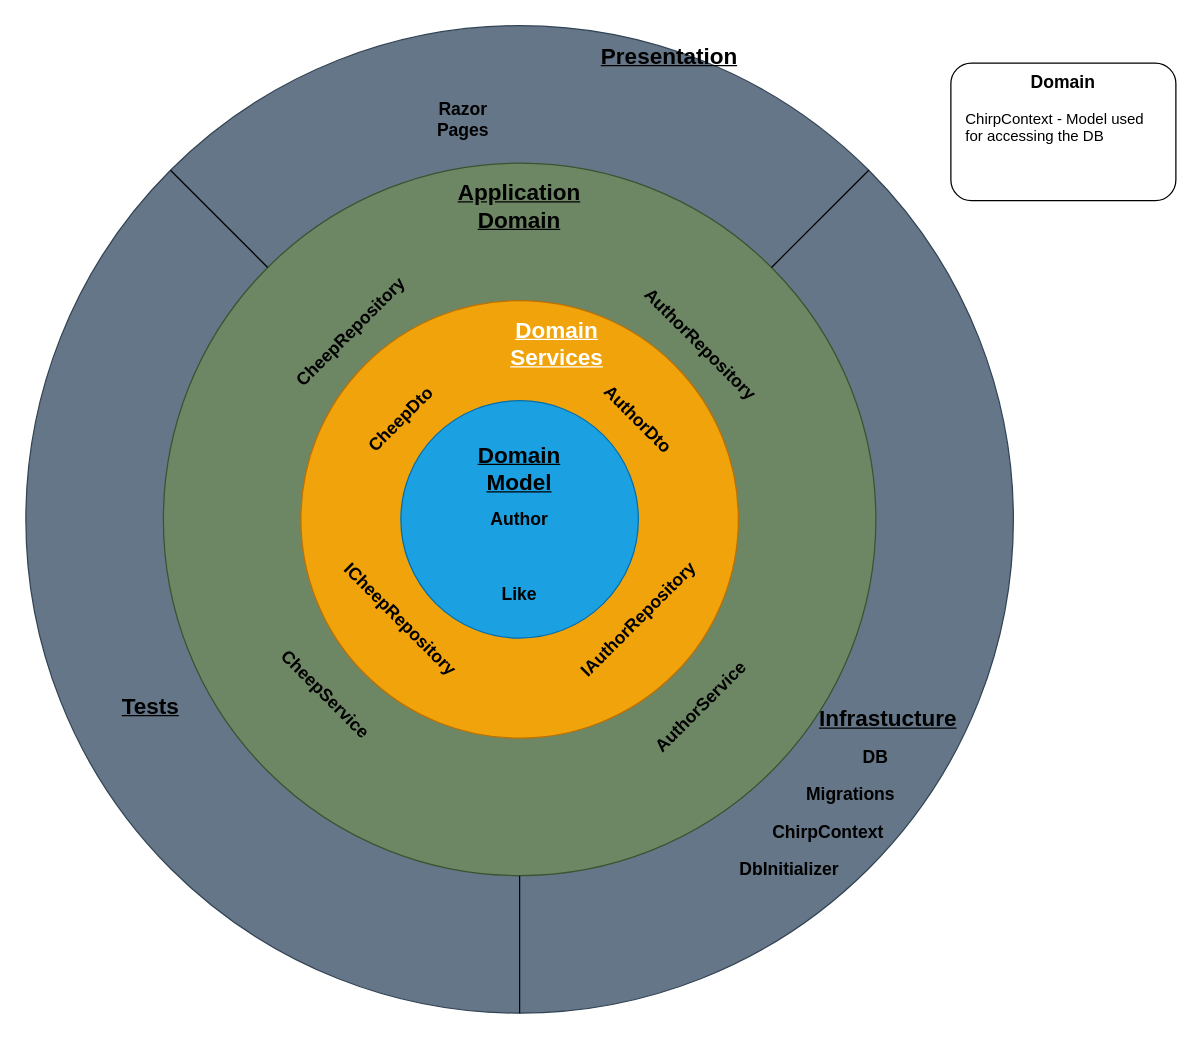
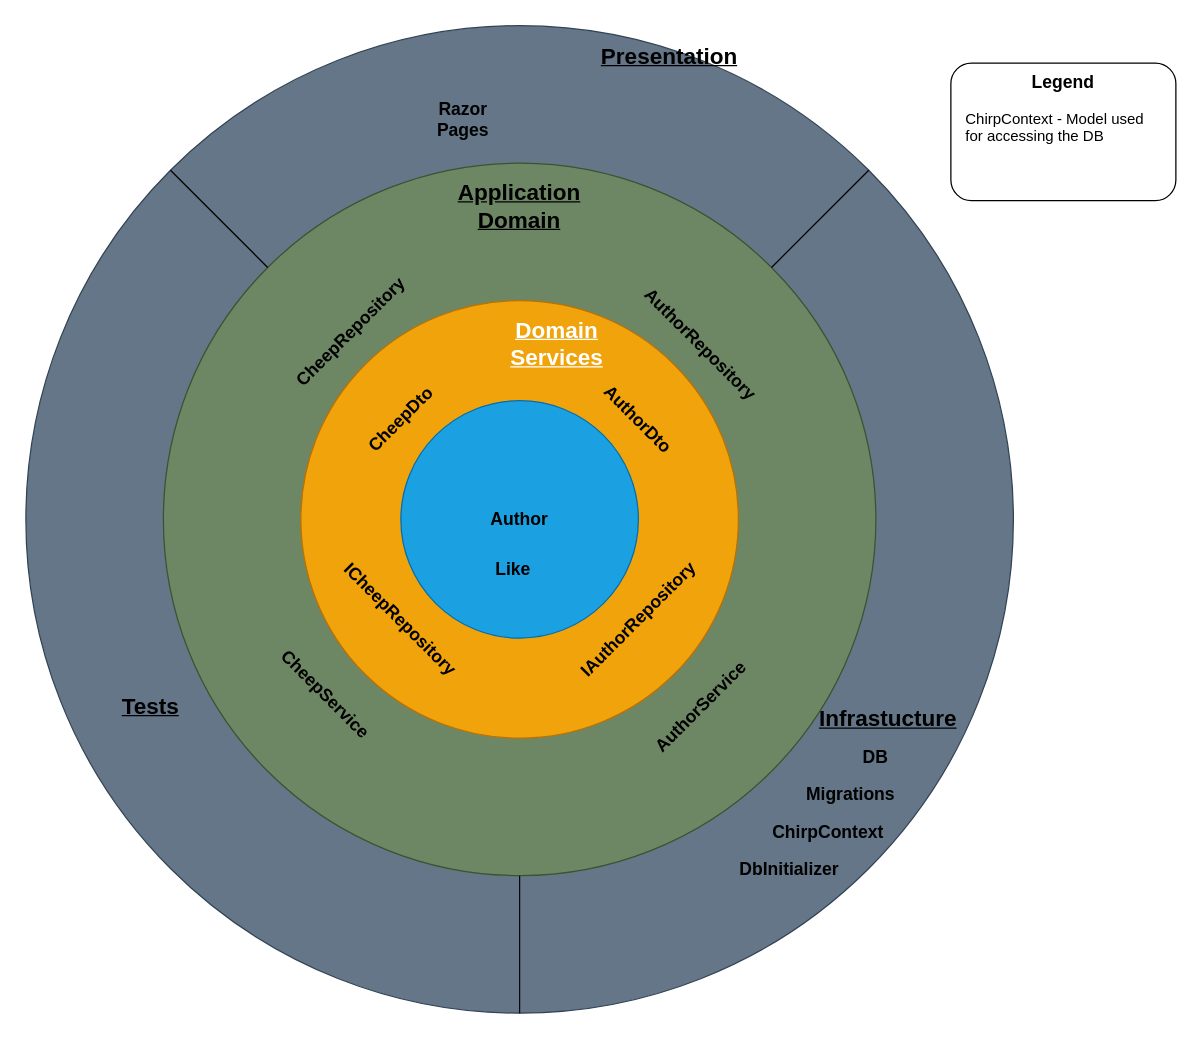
(1063, 82) -> (1063, 82)
(519, 469) -> none
(519, 594) -> (513, 569)
